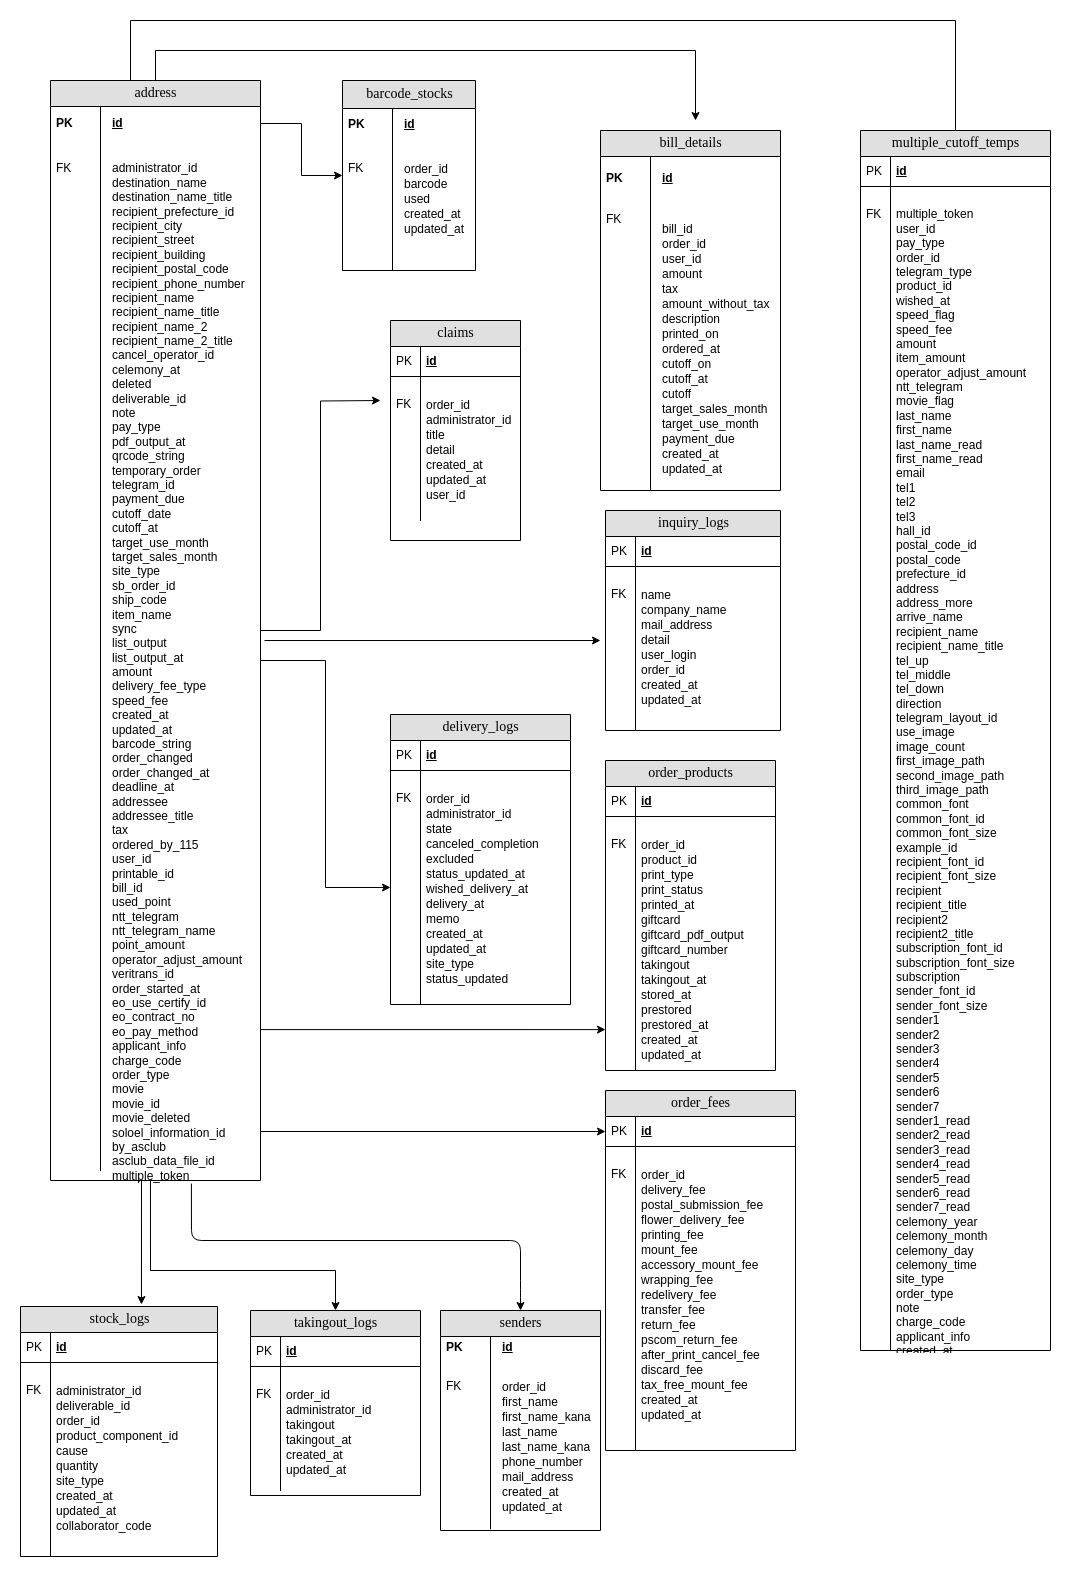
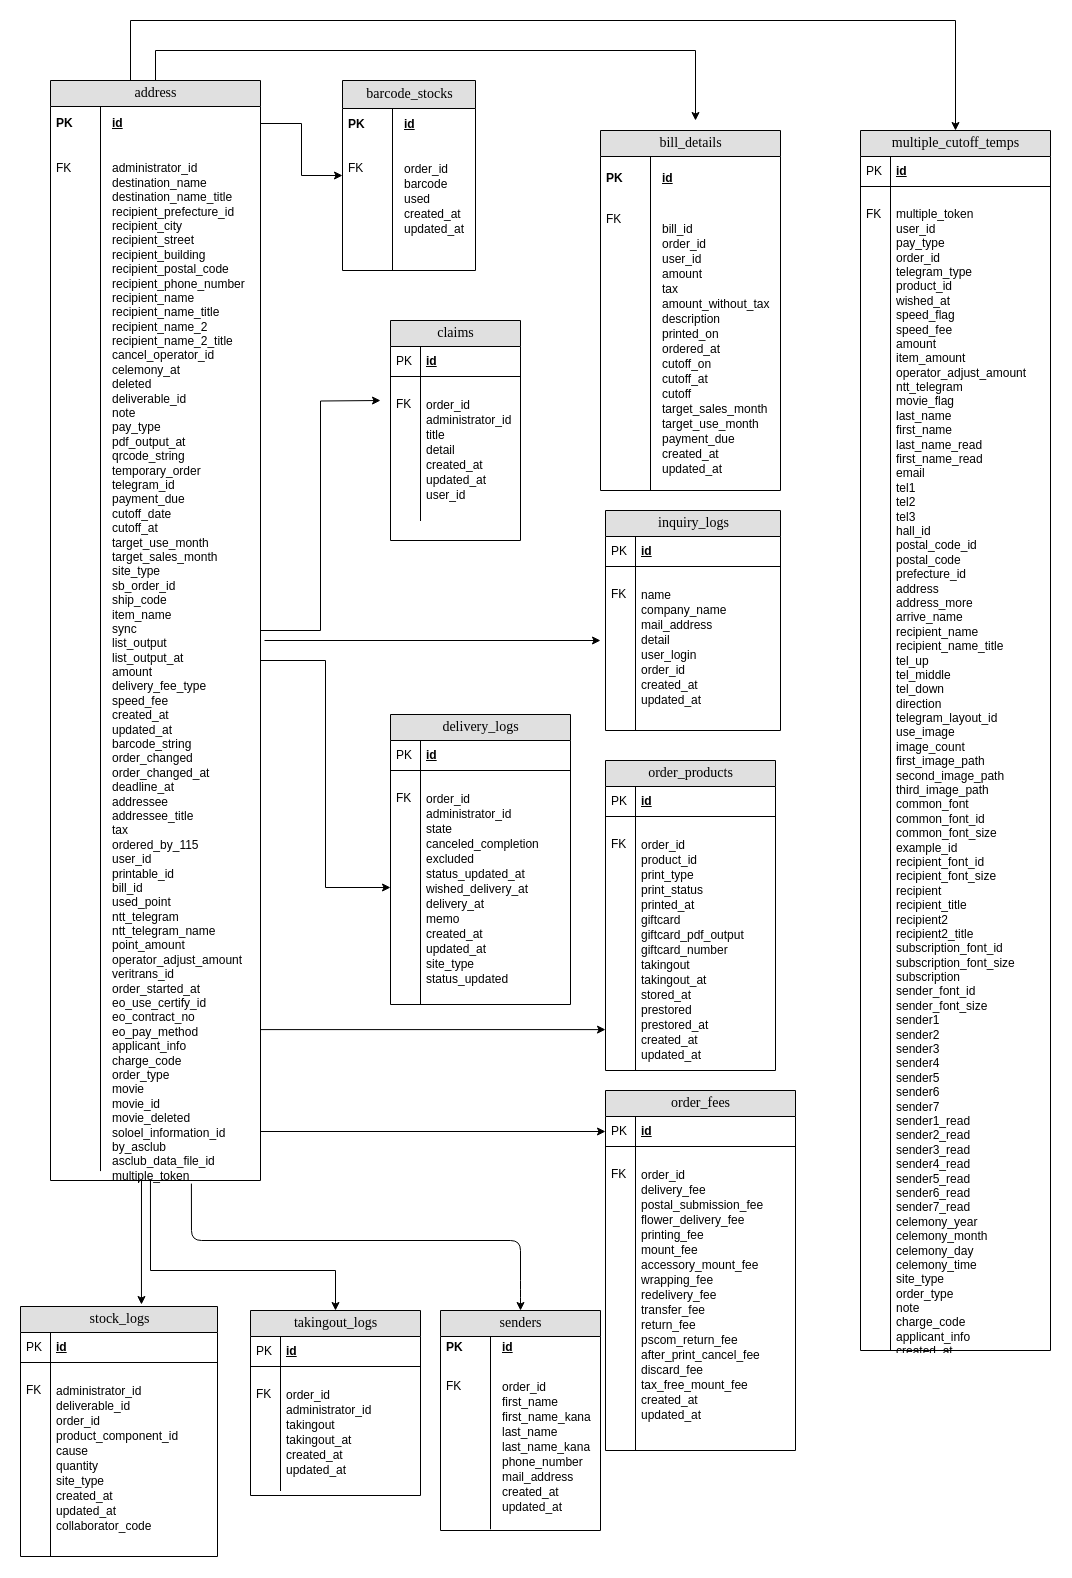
(956, 124) -> (956, 122)
